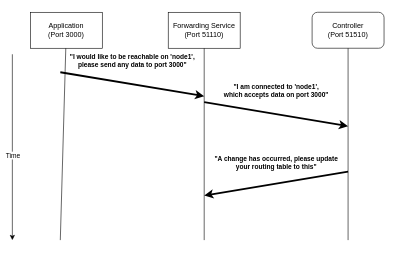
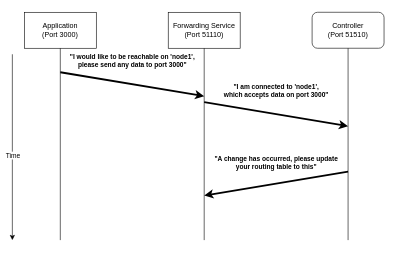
(66, 30) -> (60, 30)
